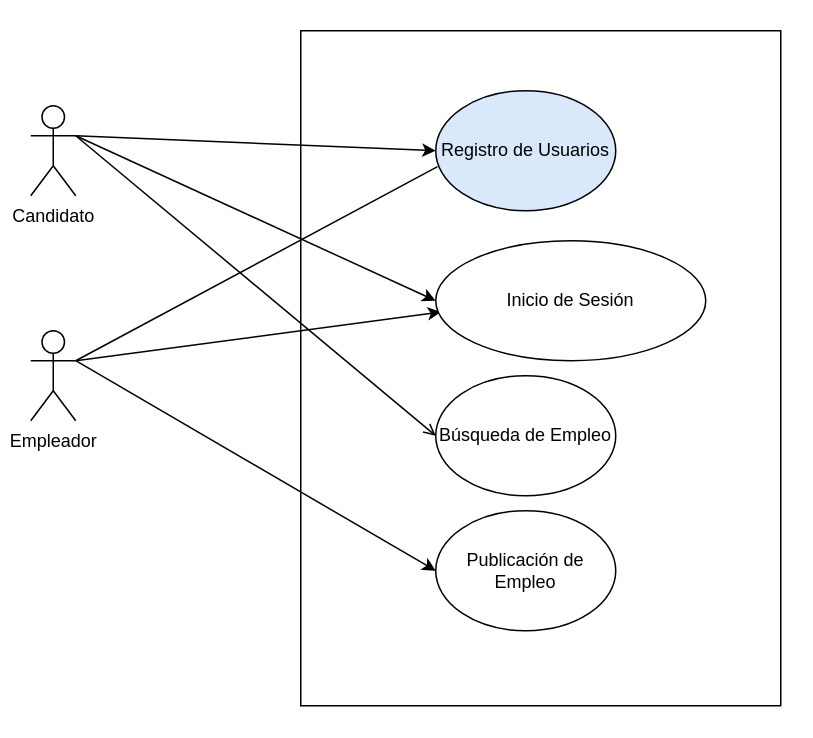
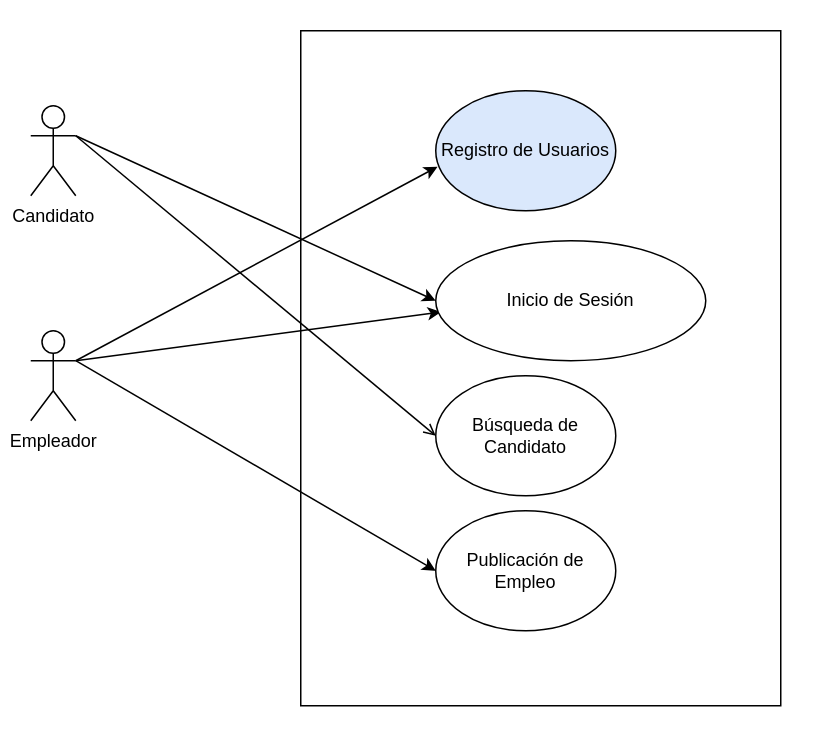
(253, 143) -> none
(431, 170) -> (427, 172)
(526, 436) -> (526, 436)
